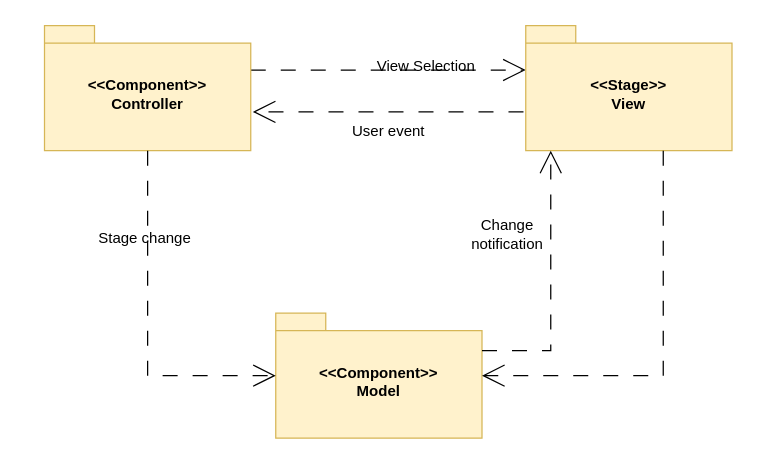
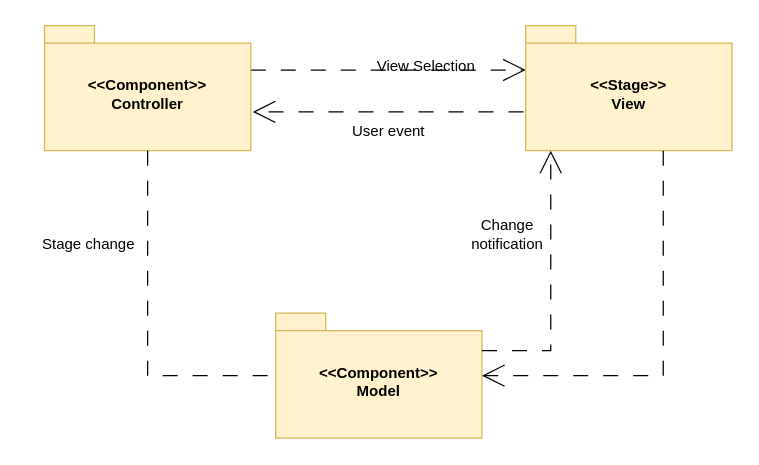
(144, 238) -> (88, 244)
(269, 376) -> (270, 376)
